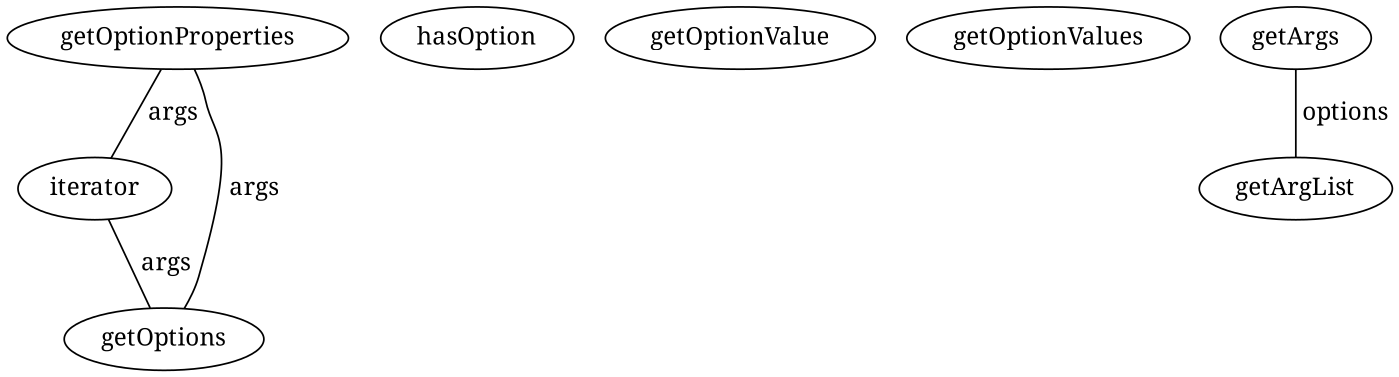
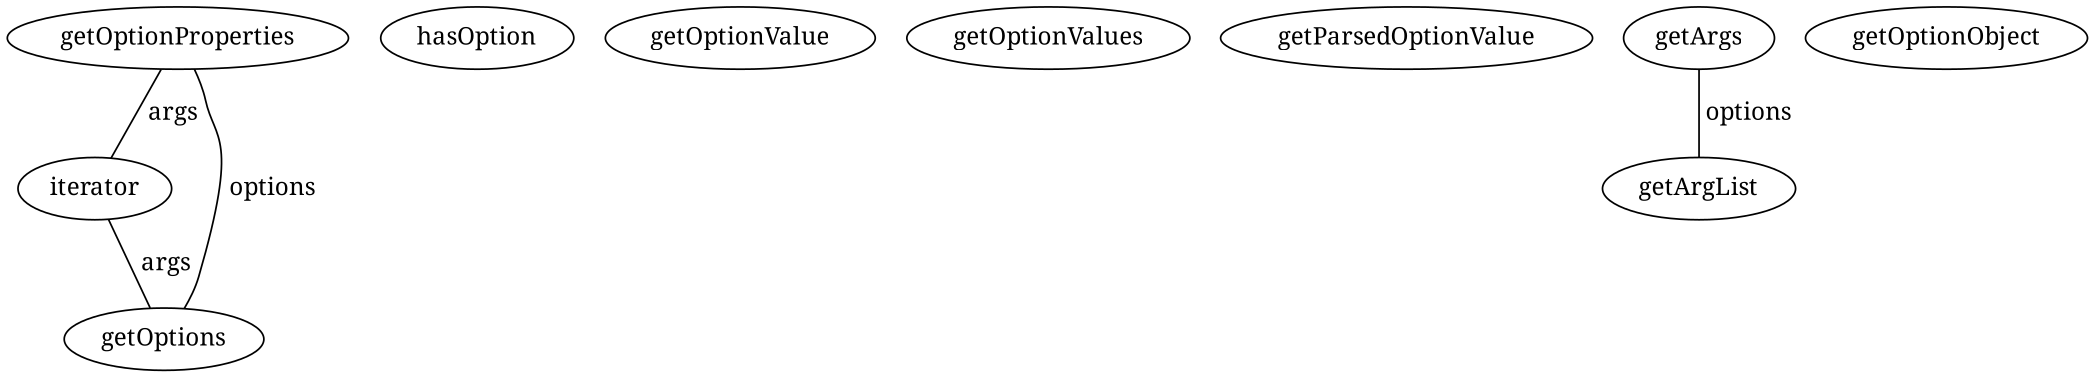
none -> (1407, 38)
none -> (1947, 38)
(251, 189) -> (270, 189)
